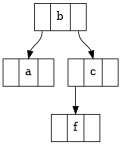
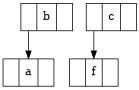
(83, 42) -> none
